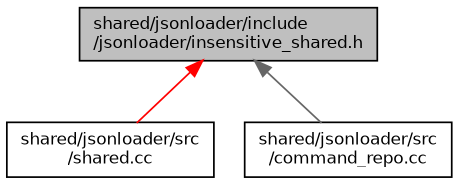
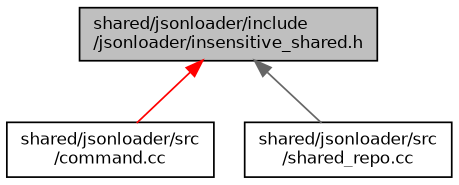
(110, 150) -> (110, 150)
(348, 150) -> (348, 150)
